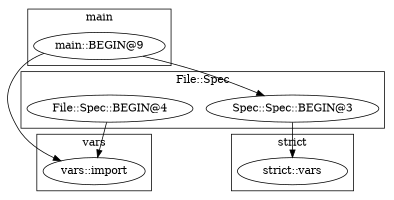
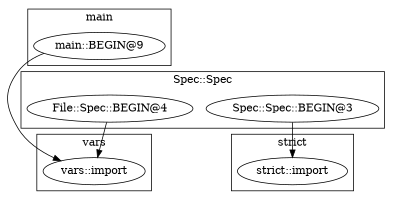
(215, 77) -> none
(203, 80) -> (203, 80)
(292, 171) -> (292, 171)
